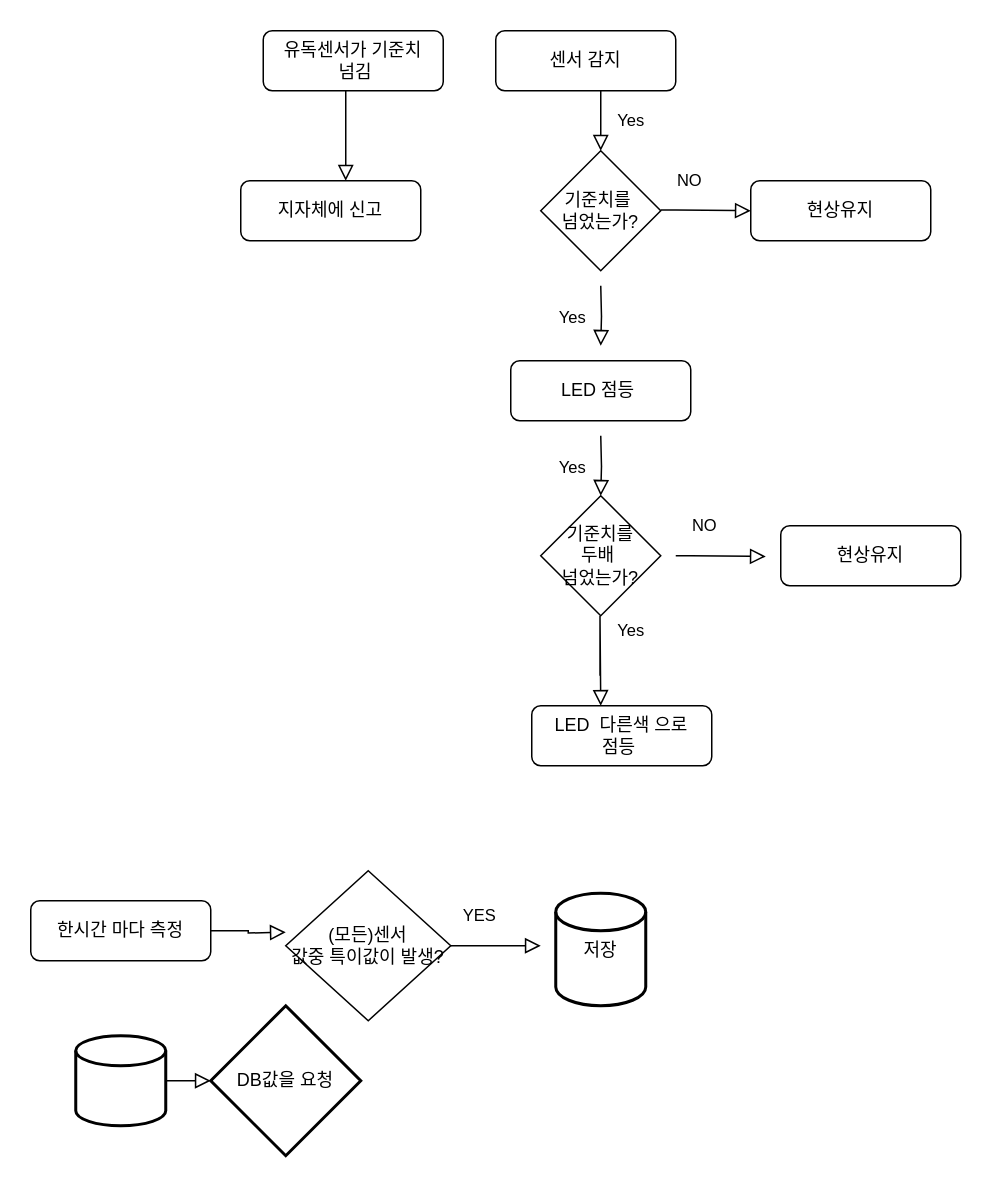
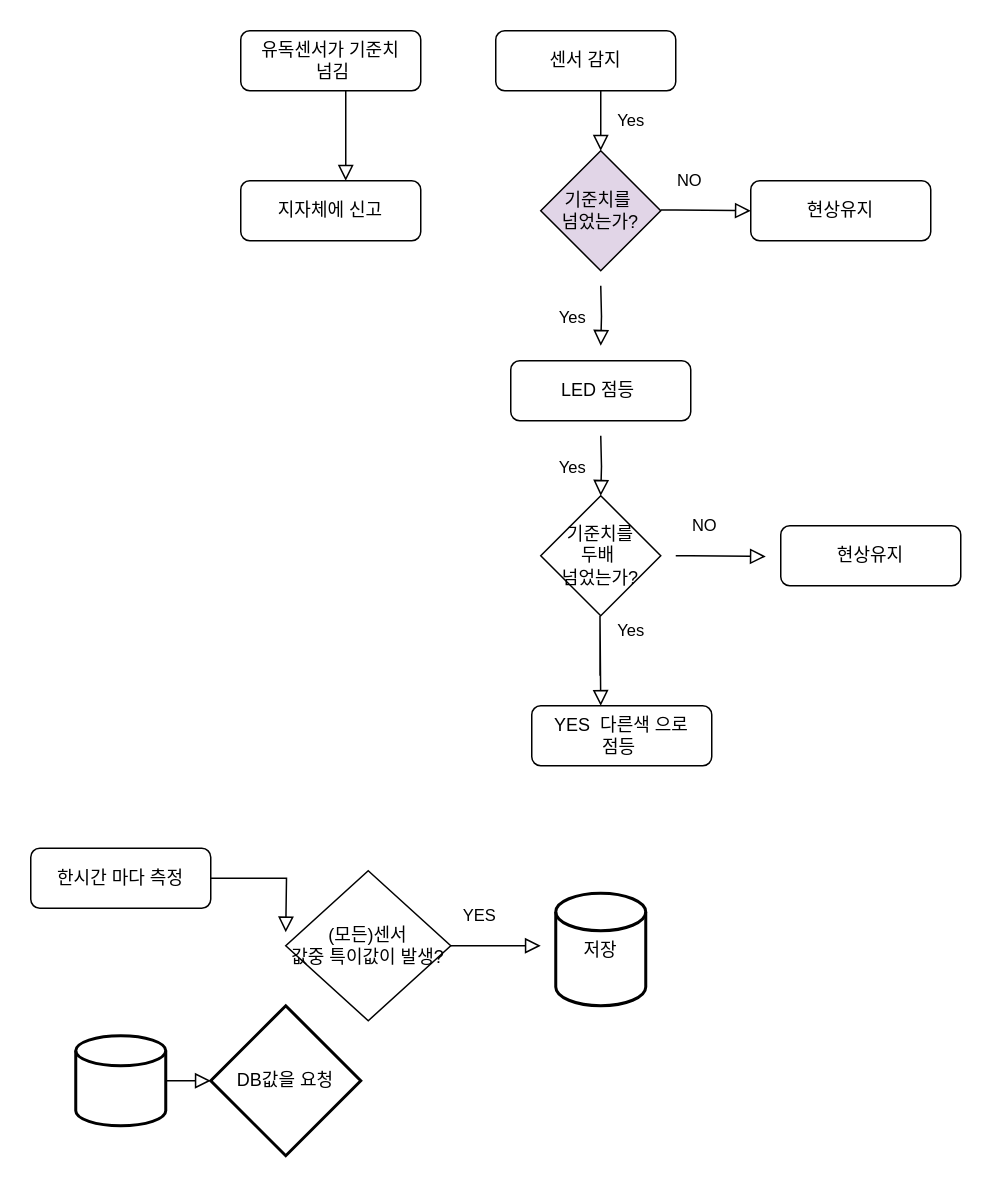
(353, 61) -> (331, 61)
(601, 211) -> (601, 211)
(622, 736) -> (622, 736)
(121, 931) -> (121, 878)
